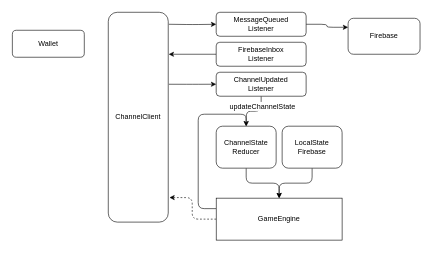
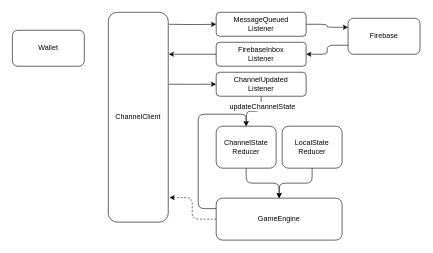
(48, 44) -> (48, 48)
none -> (329, 46)
(312, 147) -> (312, 147)
(279, 219) -> (279, 219)
